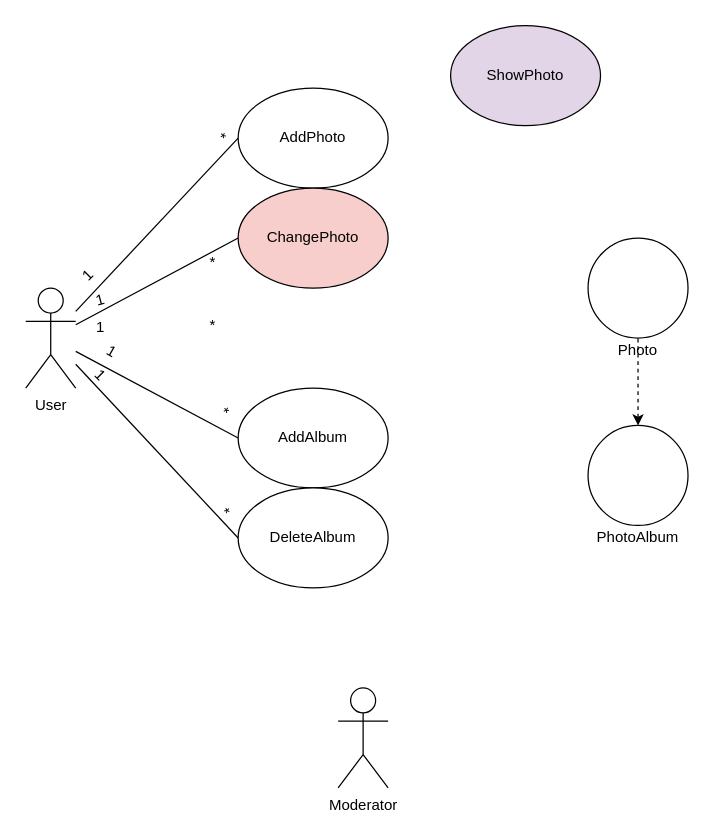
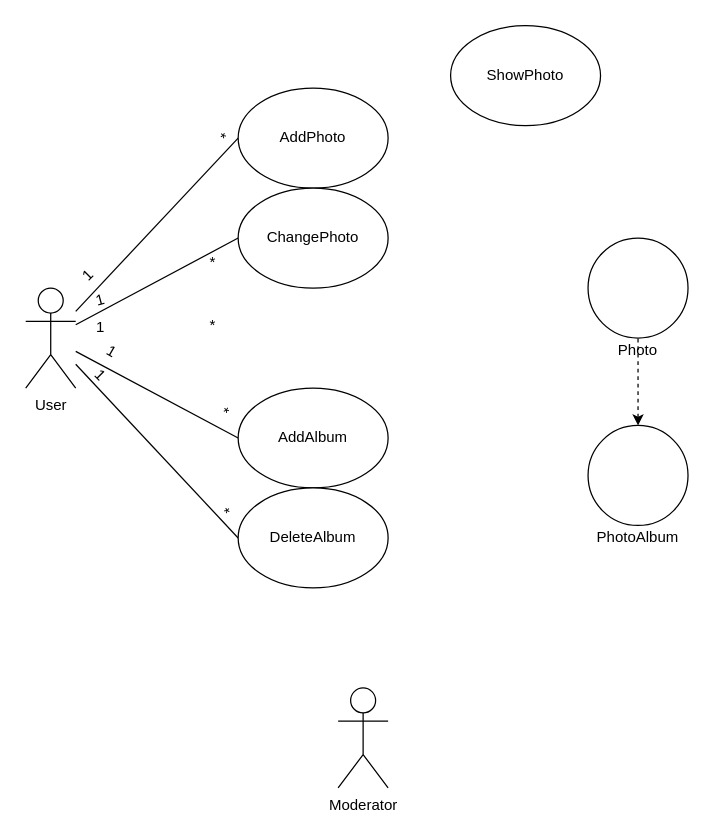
(526, 76) -> (526, 76)
(313, 238) -> (313, 238)
